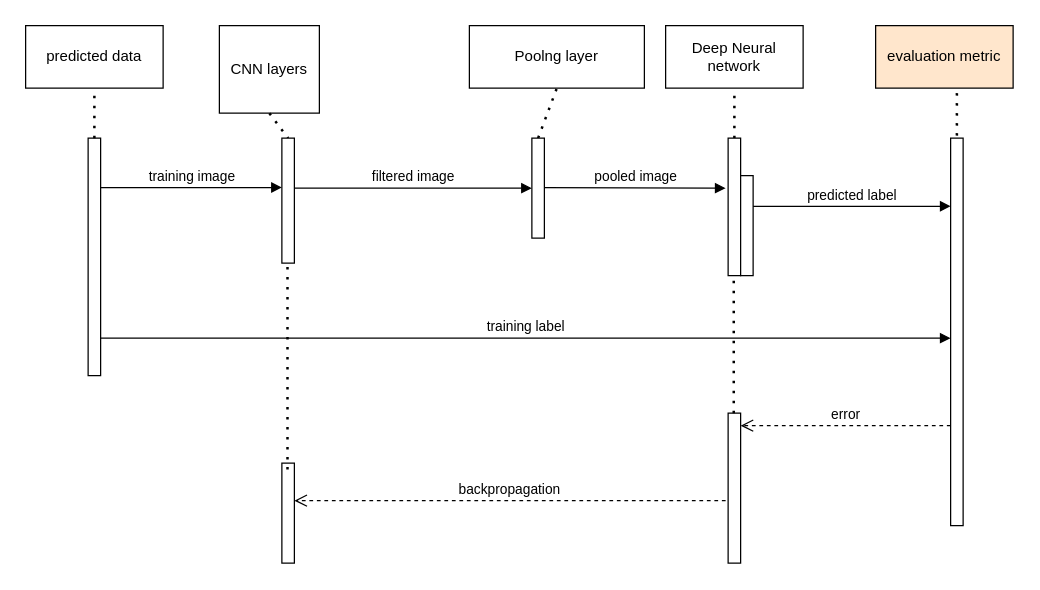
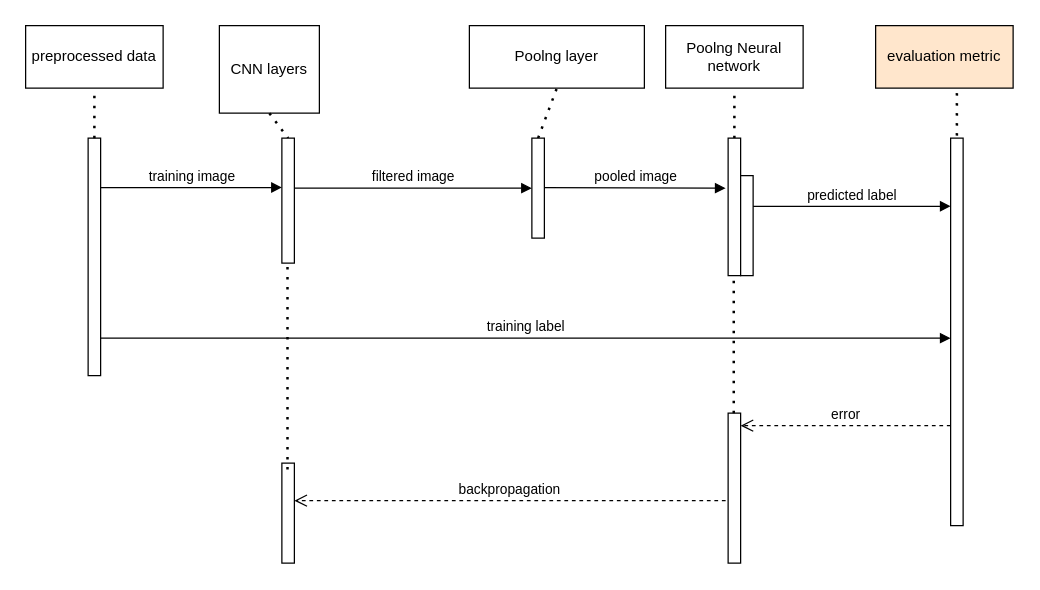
(94, 57) -> (94, 57)
(734, 57) -> (734, 57)
